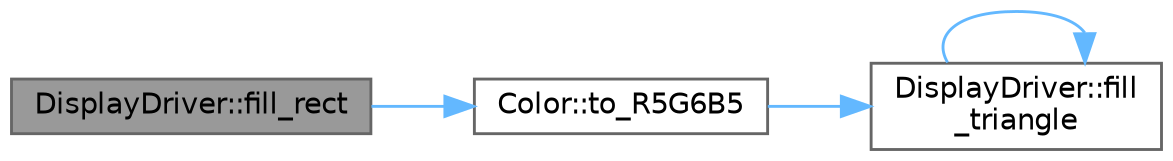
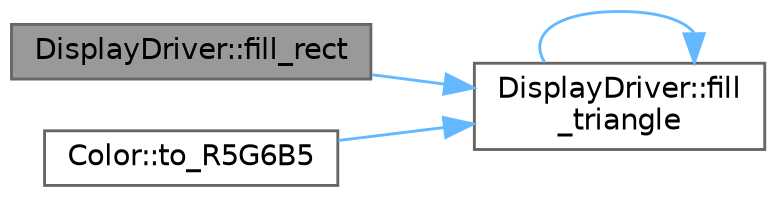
(408, 106) -> (408, 79)
